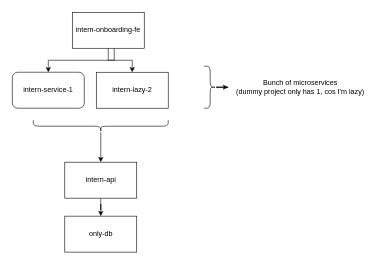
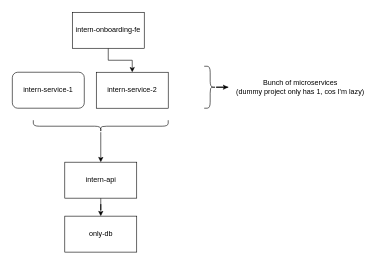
(48, 62) -> none
(132, 90) -> (132, 90)
